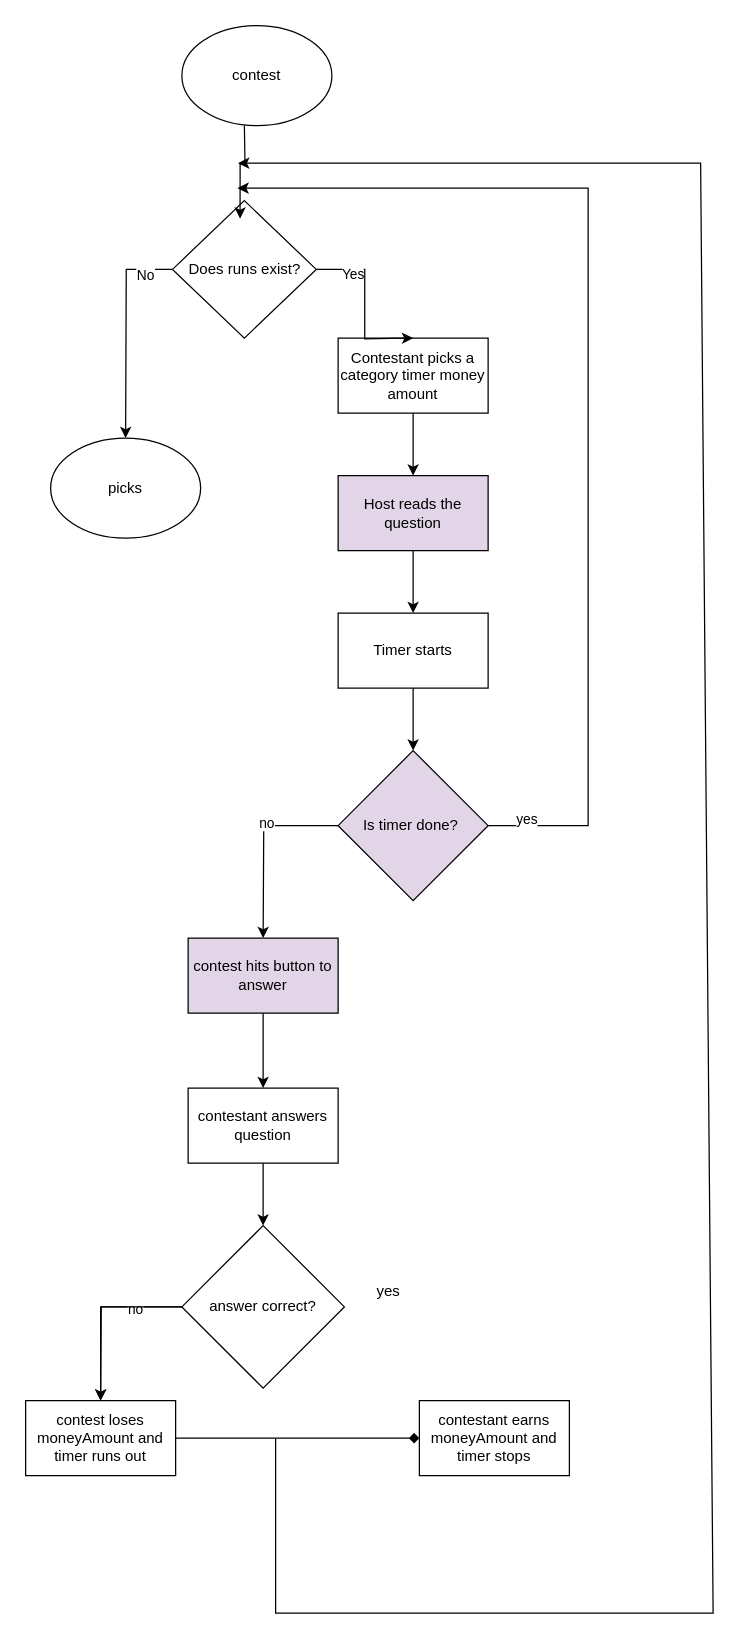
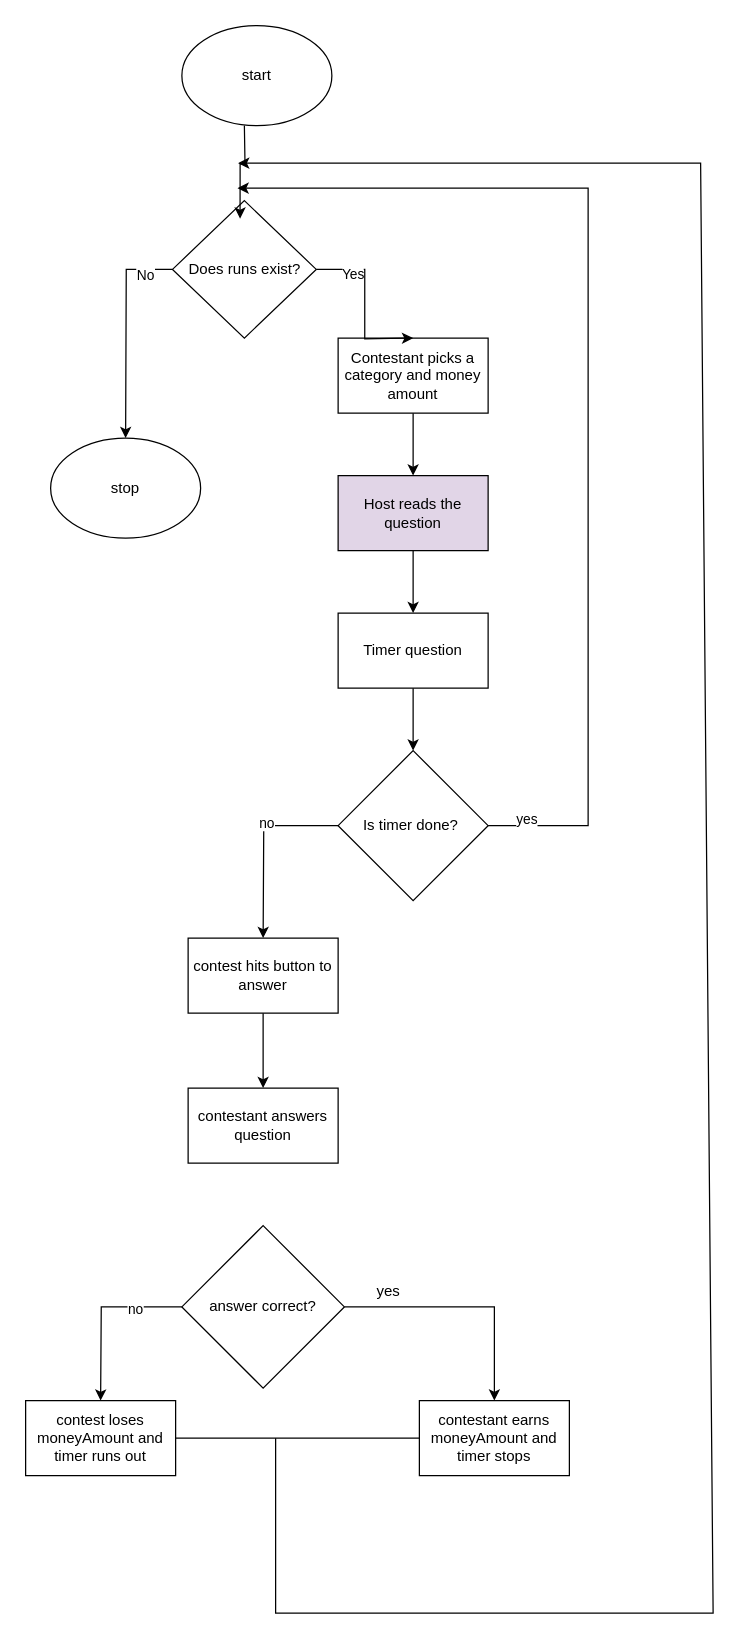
(257, 76) -> (257, 76)
(413, 376) -> (413, 376)
(126, 488) -> (126, 488)
(413, 651) -> (413, 651)
(413, 826) -> (413, 826)
(263, 976) -> (263, 976)
(263, 1190) -> none
(182, 1307) -> (461, 1307)
(409, 1438) -> (413, 1438)
